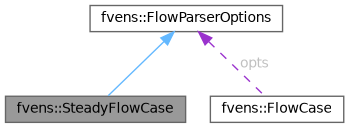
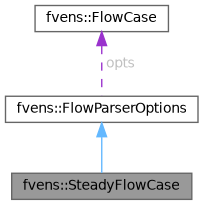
(236, 69) -> (102, 71)
